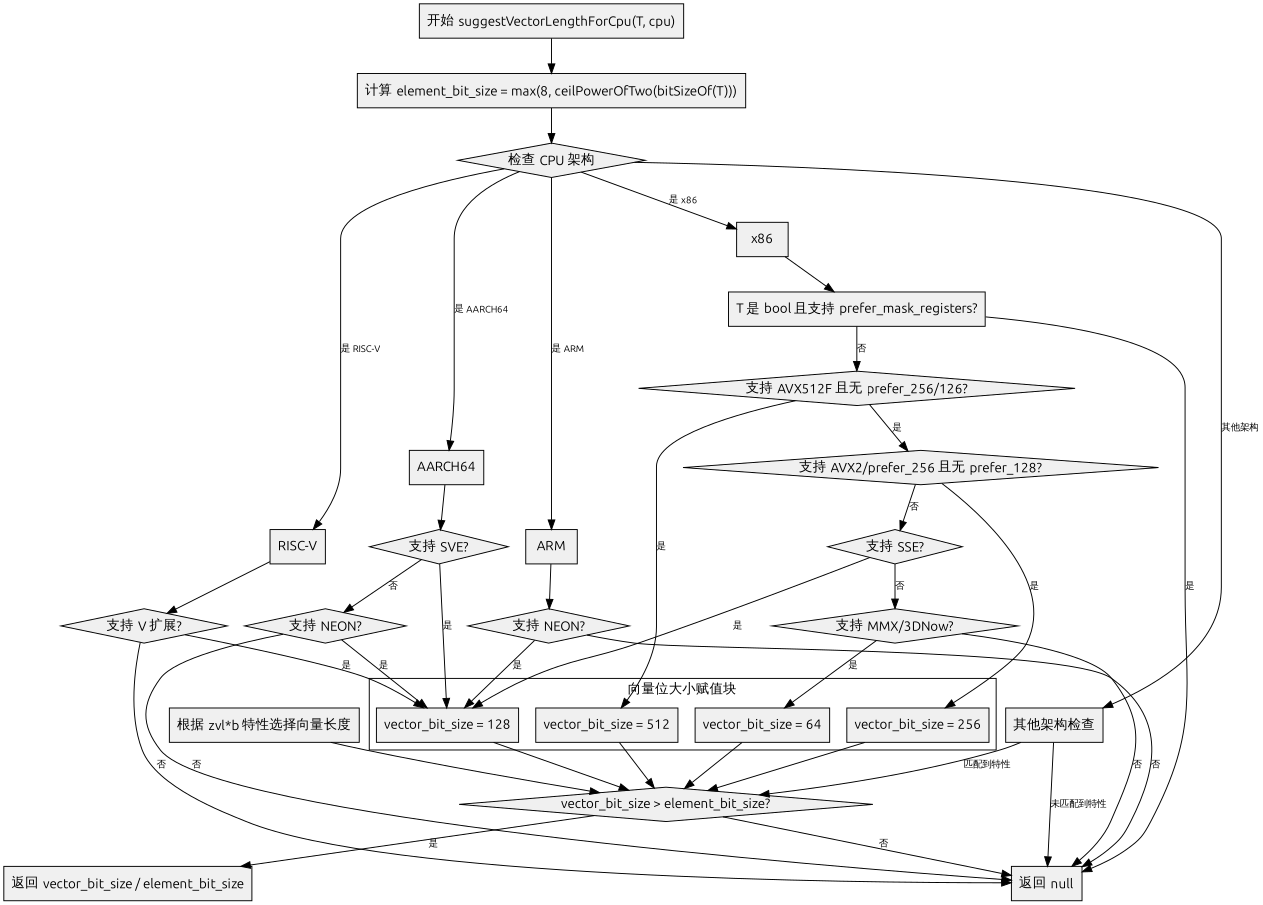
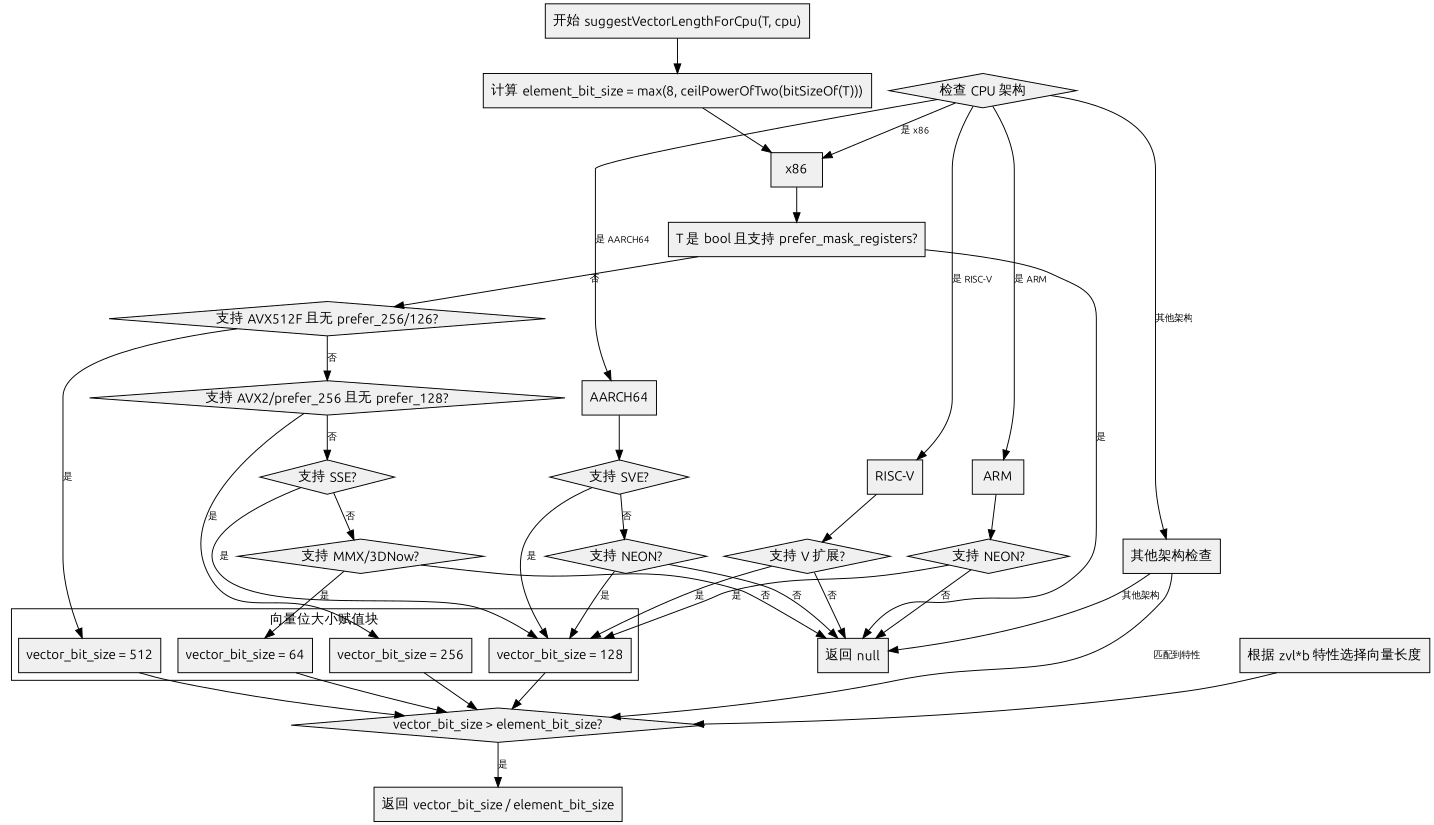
(552, 121) -> (733, 128)
(897, 428) -> (332, 358)
(1079, 804) -> (1141, 596)
(862, 845) -> none
